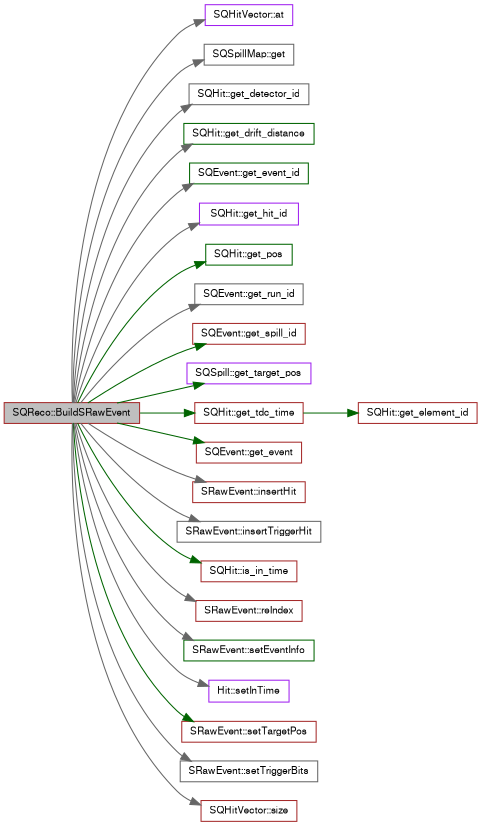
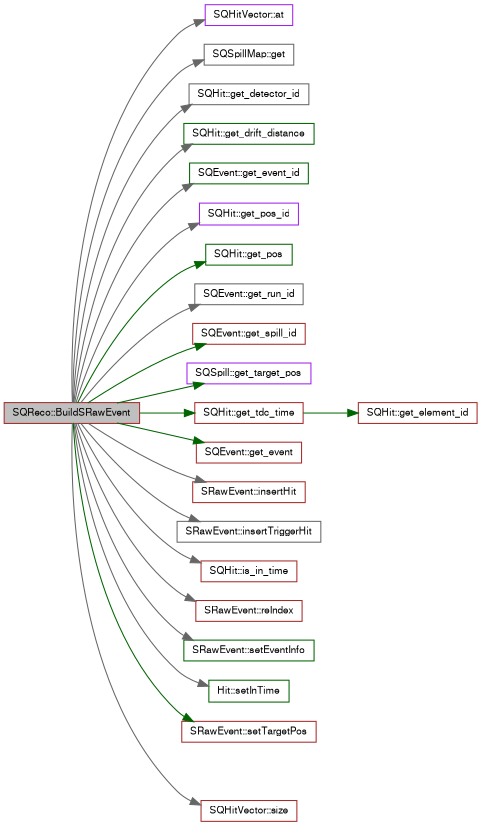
(249, 214) -> (249, 214)
(125, 500) -> (125, 500)
(249, 691) -> (249, 691)
(249, 771) -> none
